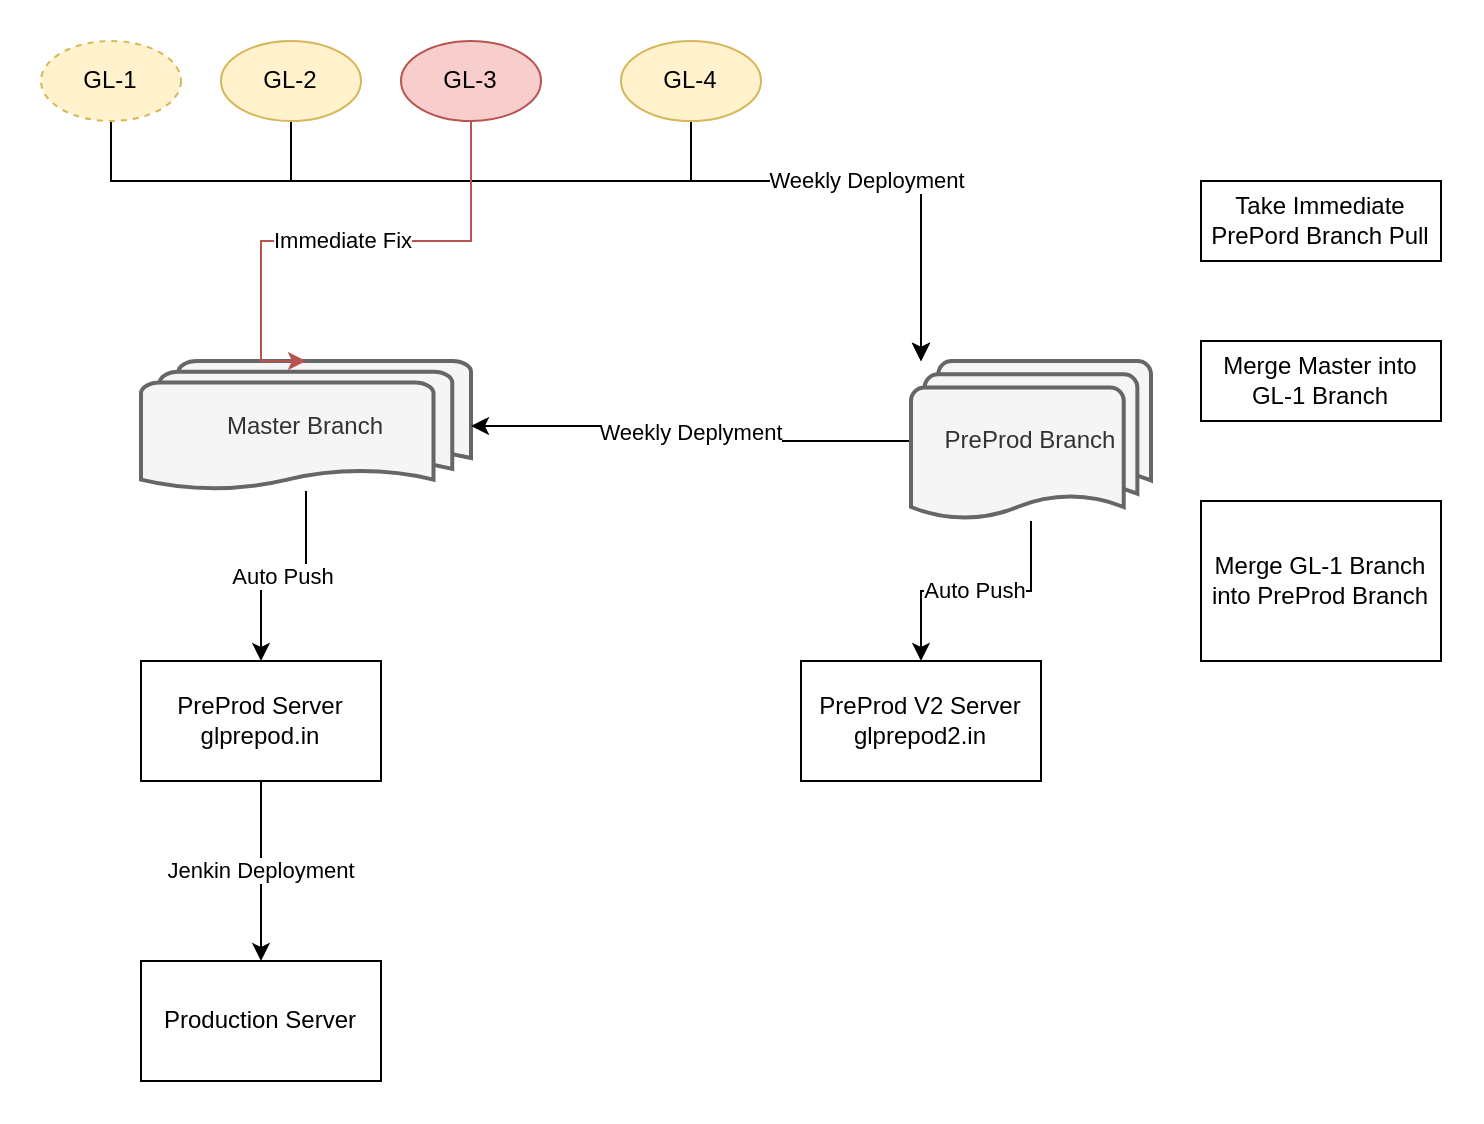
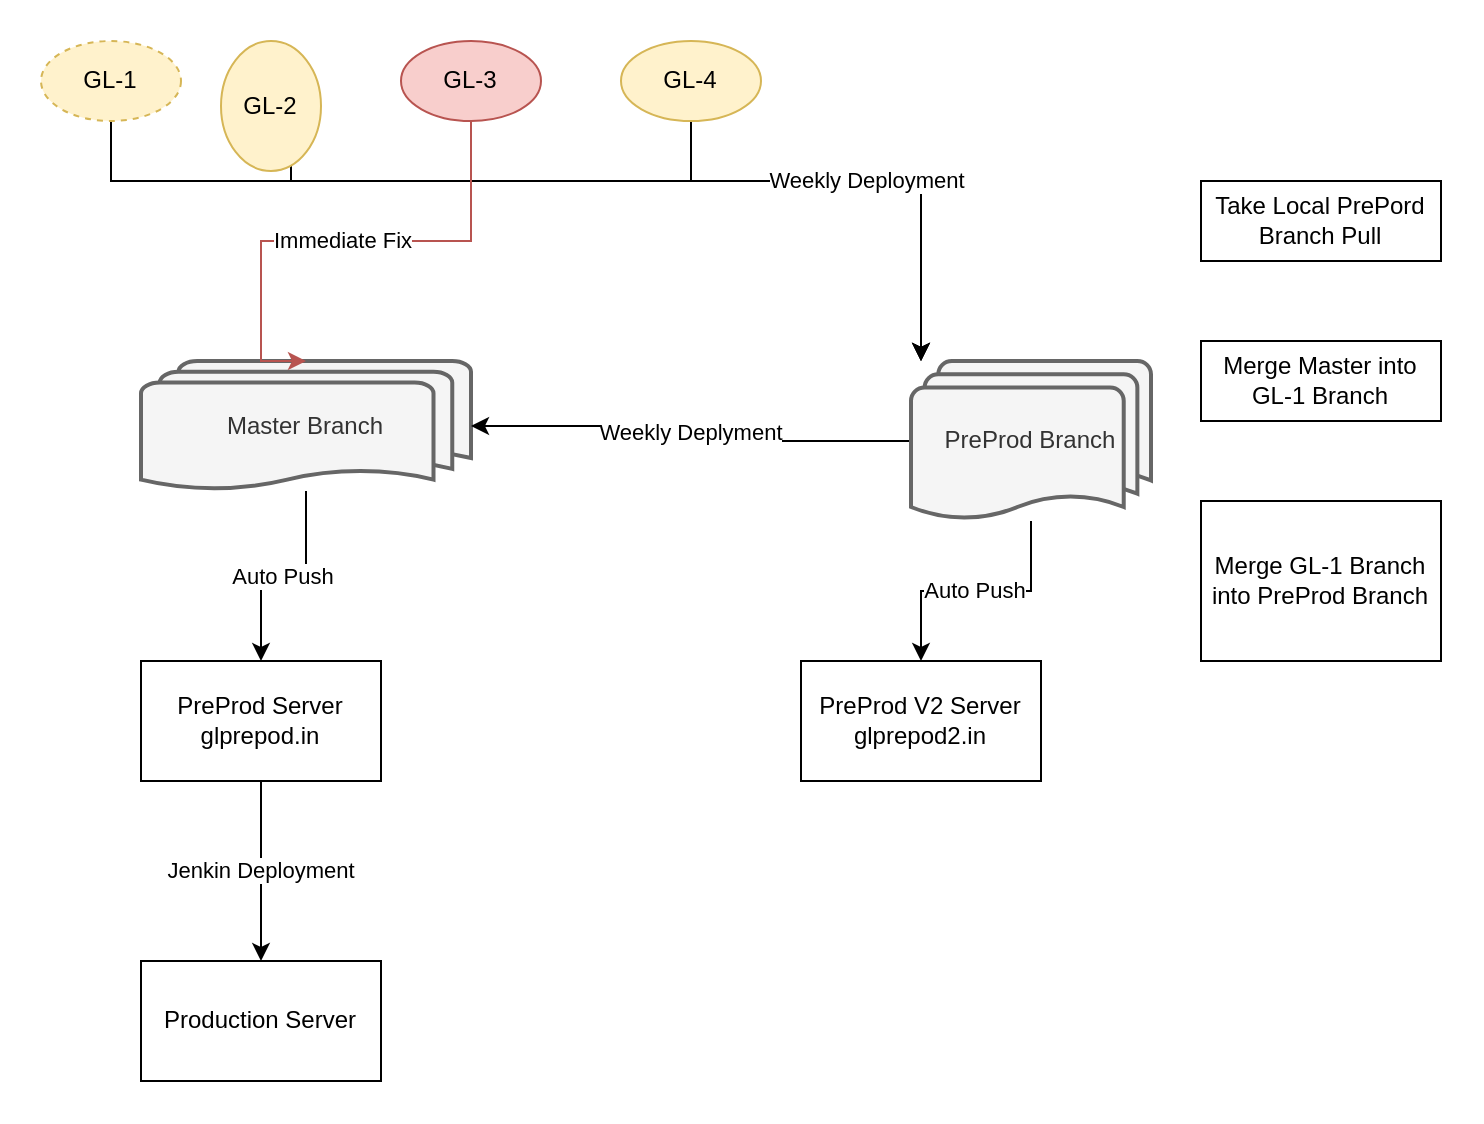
(291, 81) -> (271, 106)
(1321, 221) -> (1321, 221)
